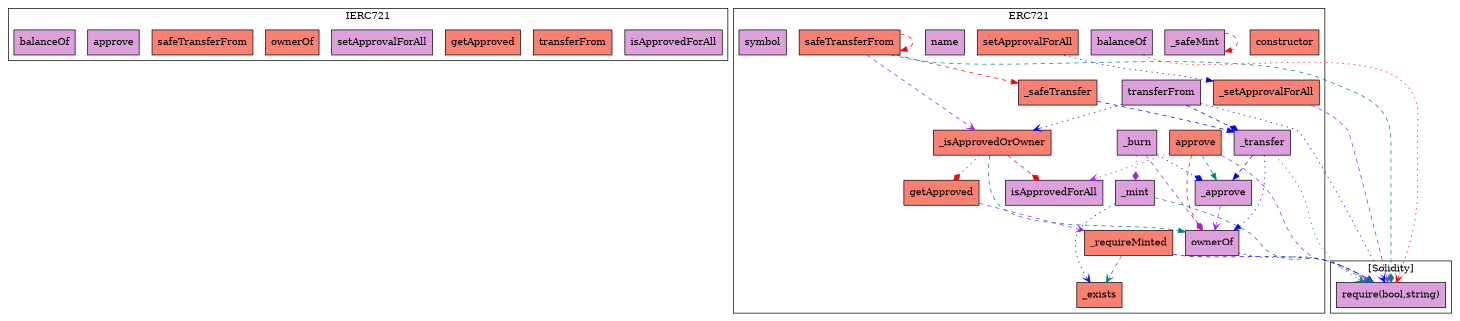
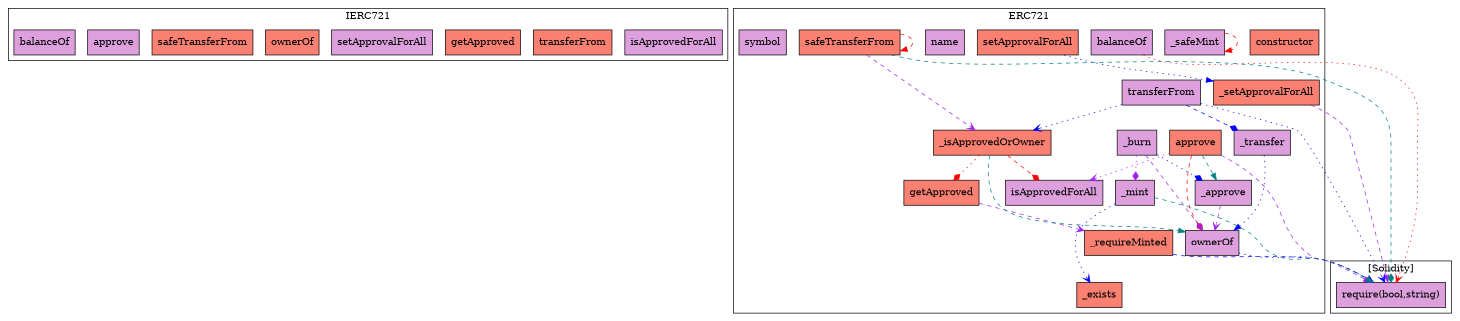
(1058, 93) -> none
(1245, 164) -> none
(1362, 181) -> (1362, 181)
(1311, 221) -> none
(1116, 266) -> none
